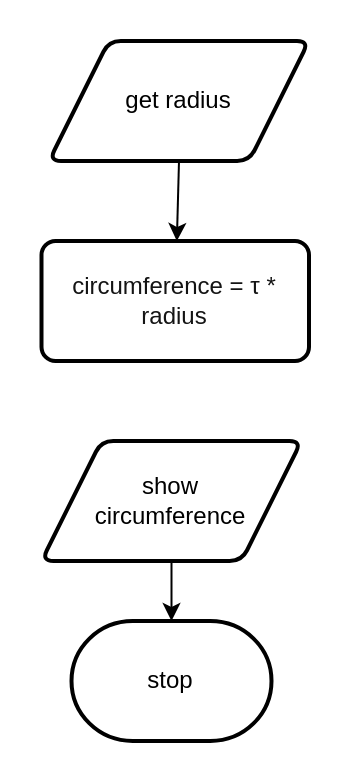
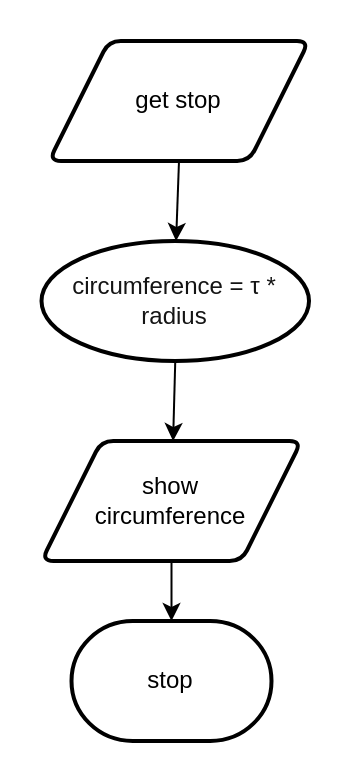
(179, 101) -> (179, 101)
(175, 301) -> (175, 301)
none -> (174, 394)
